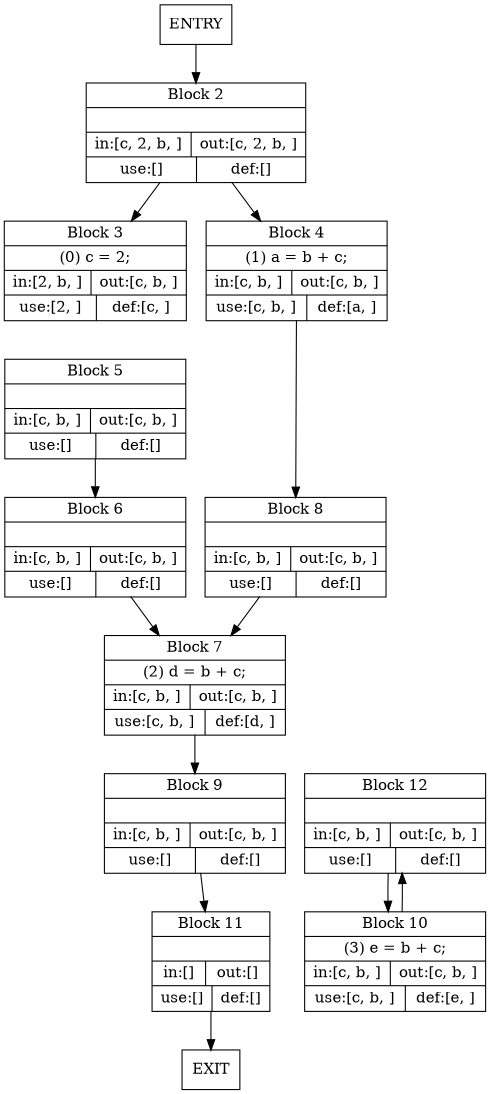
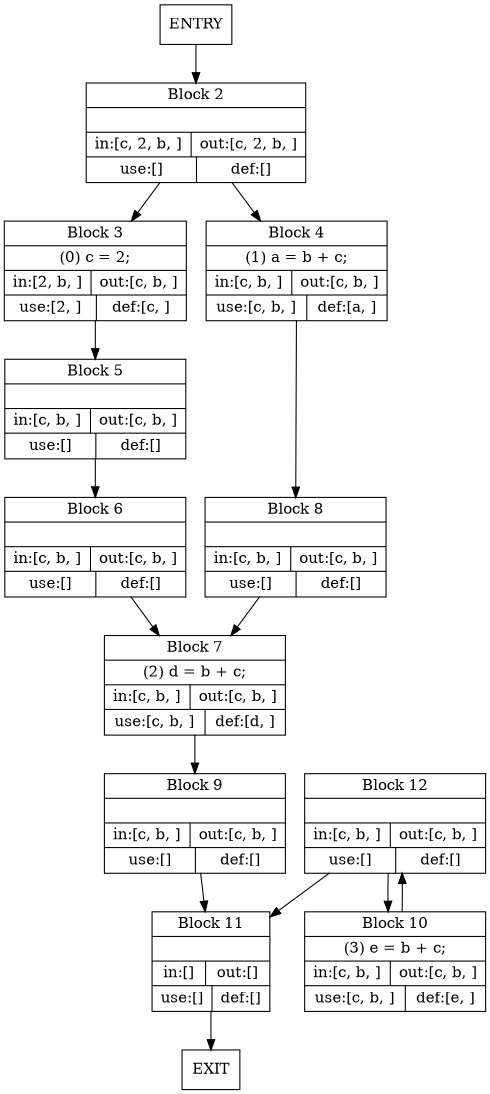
none -> (95, 334)
none -> (304, 892)
